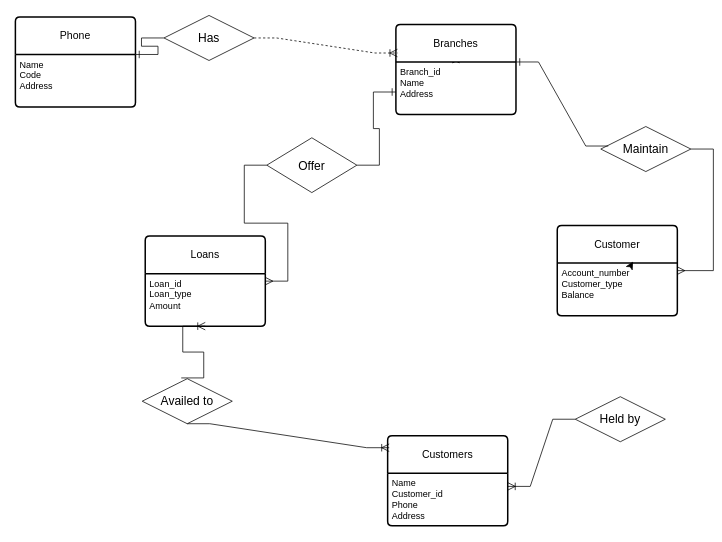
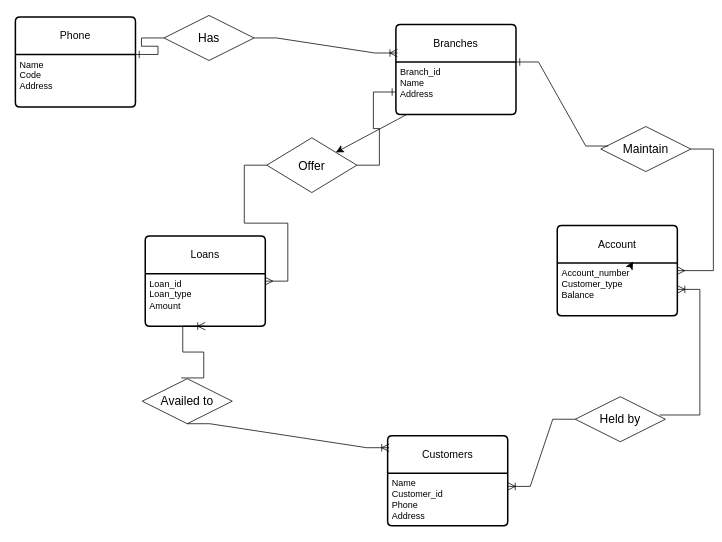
(322, 45) -> (322, 45)
(456, 62) -> (372, 133)
(617, 244) -> (617, 244)
none -> (690, 289)
